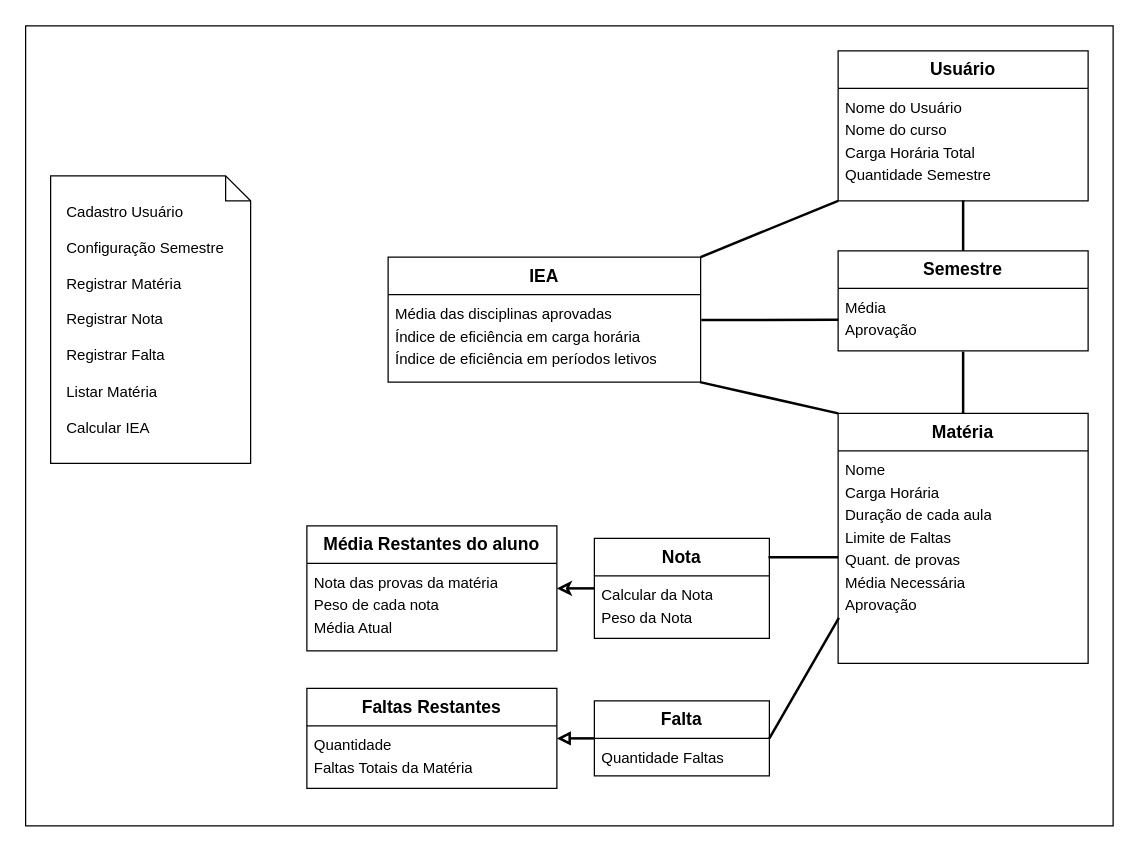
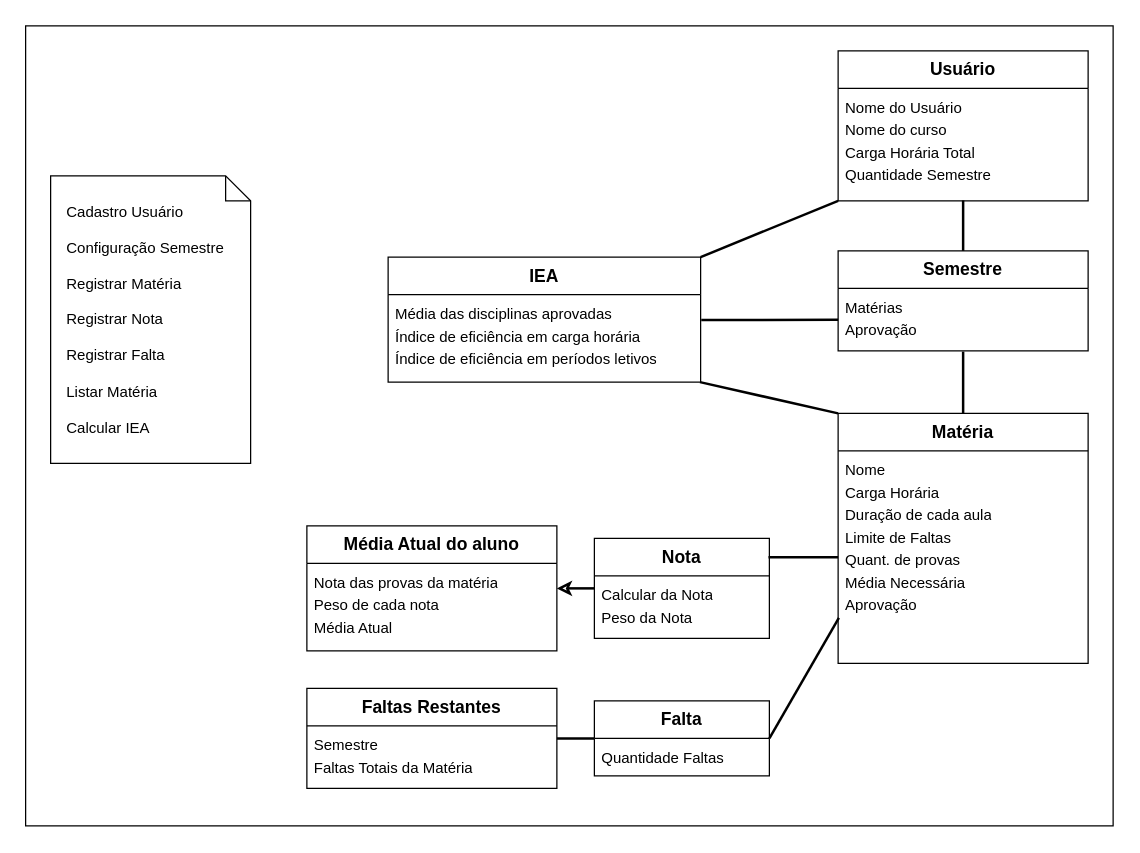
(883, 315) -> (883, 315)
(432, 544) -> (432, 544)
(571, 738) -> (566, 738)
(403, 752) -> (403, 752)
